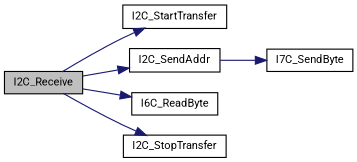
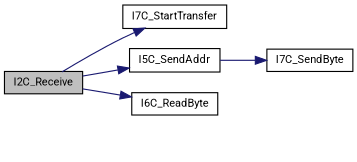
(175, 17) -> (175, 17)
(175, 60) -> (175, 60)
(175, 146) -> none
